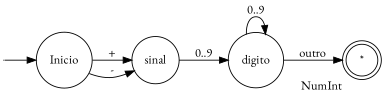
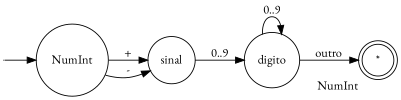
(64, 60) -> (72, 60)
